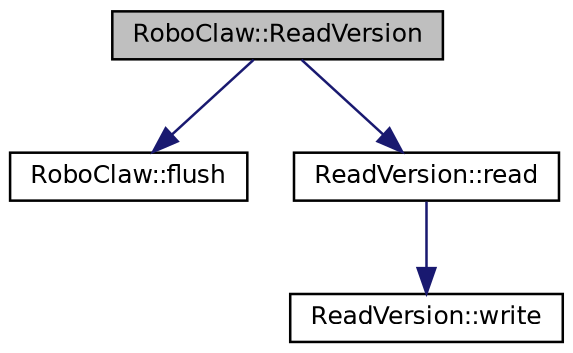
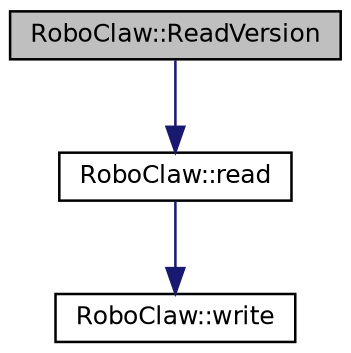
(129, 177) -> none
(426, 177) -> (175, 177)
(426, 318) -> (175, 318)
